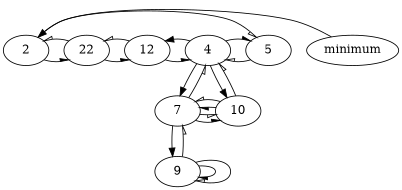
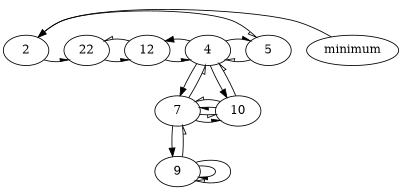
(61, 39) -> none
